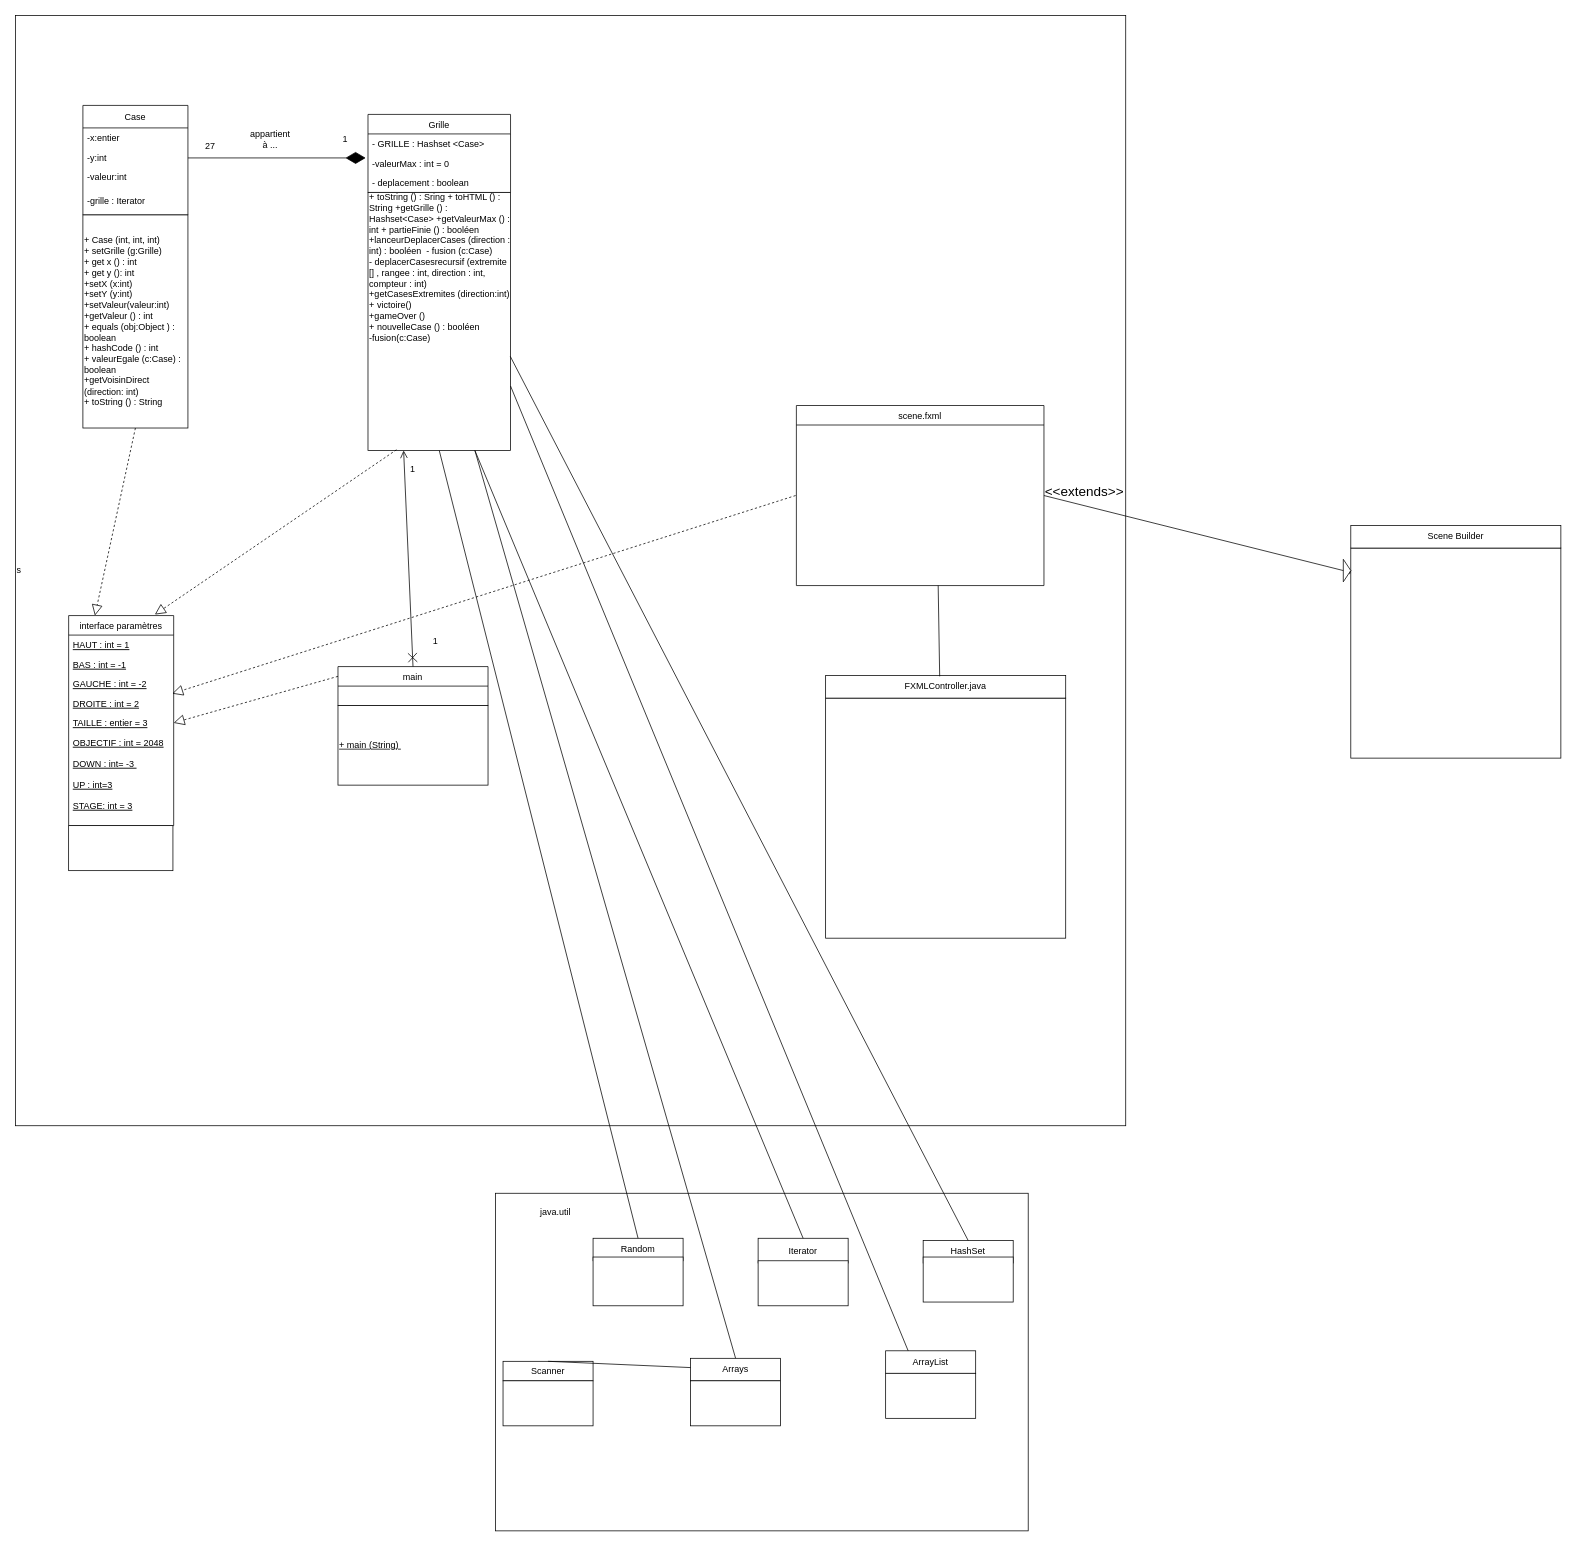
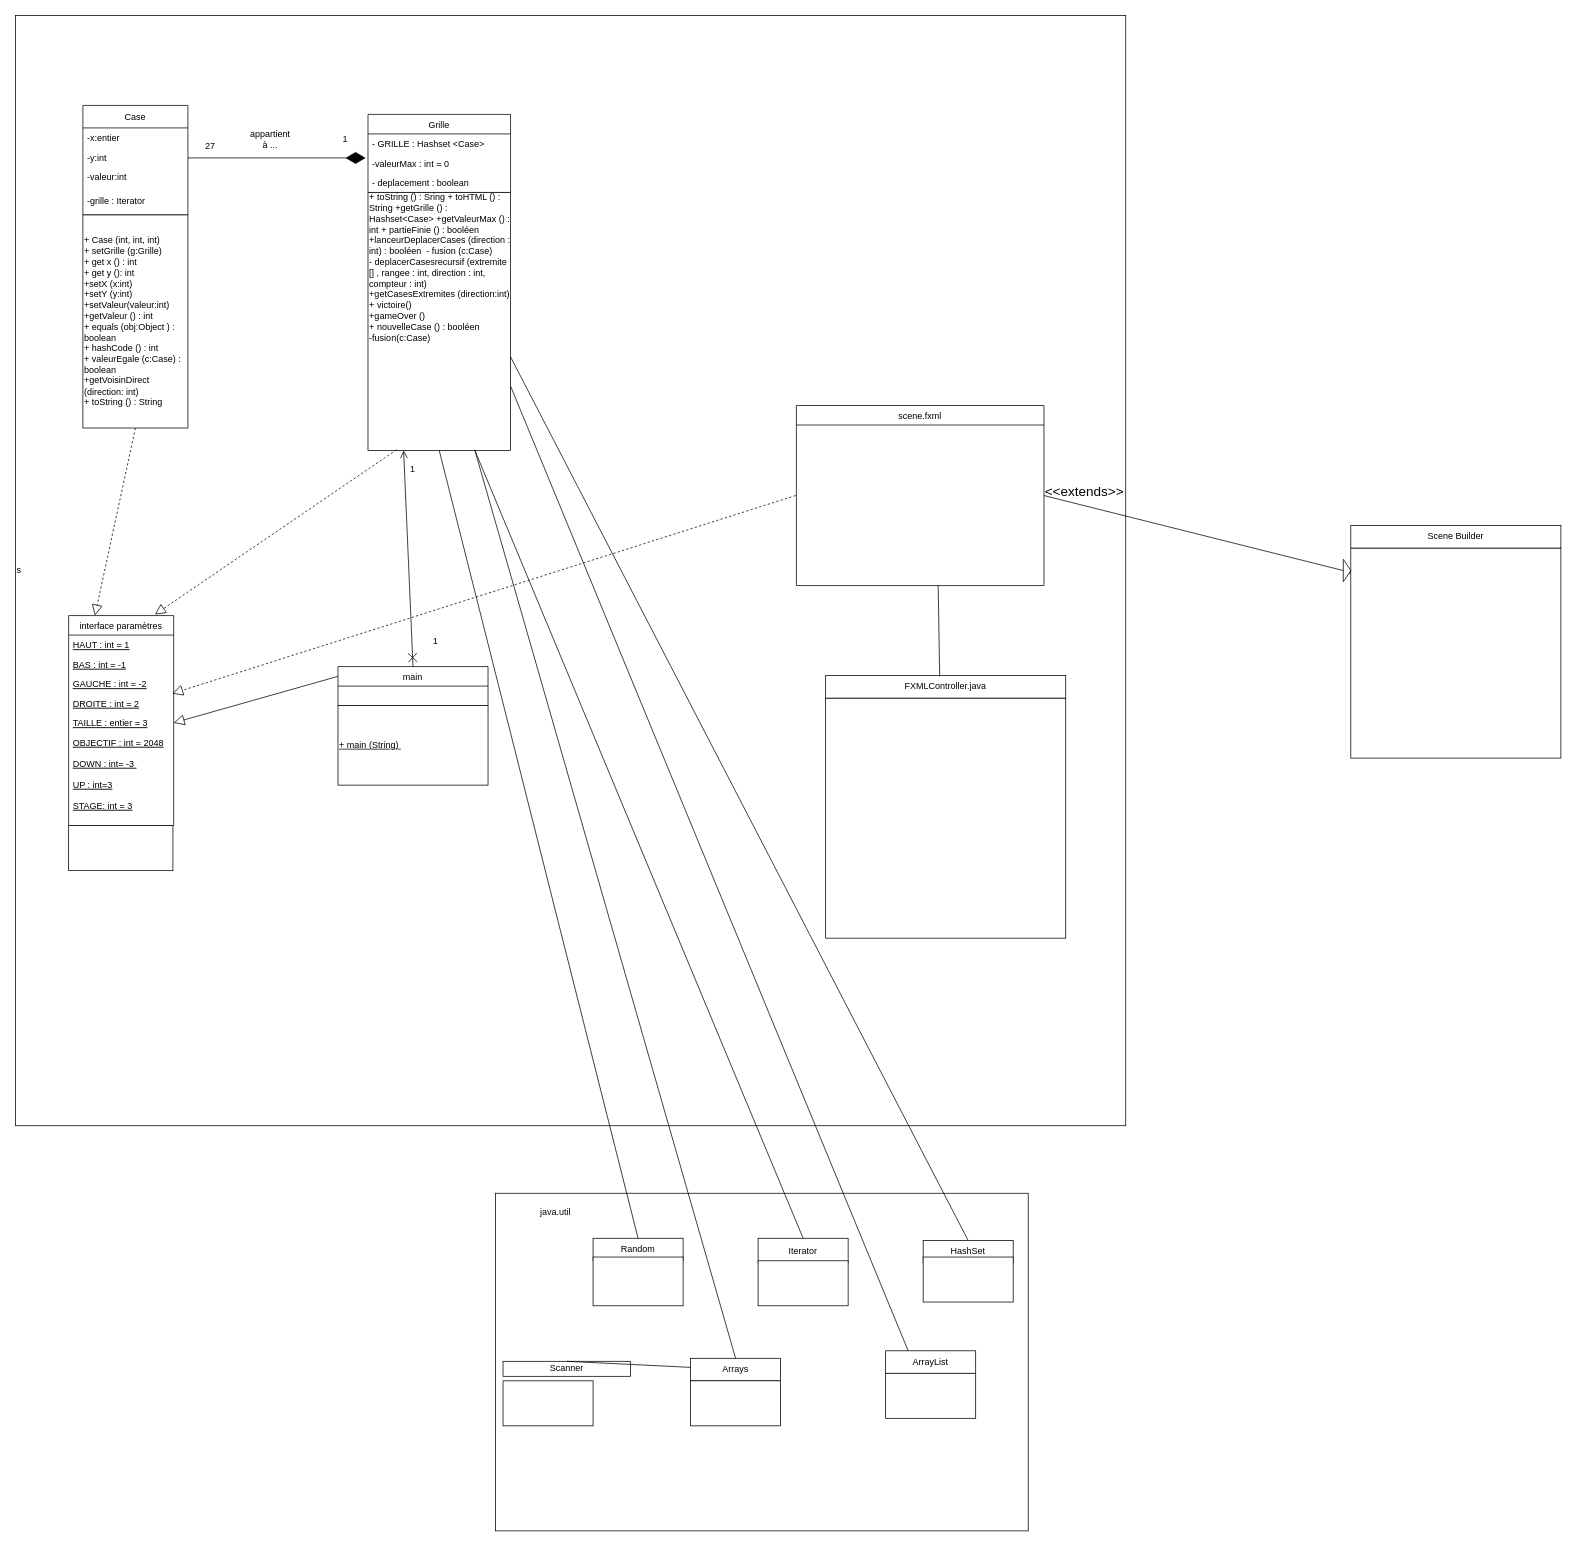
(260, 698) -> (260, 698)
(548, 1371) -> (567, 1368)
